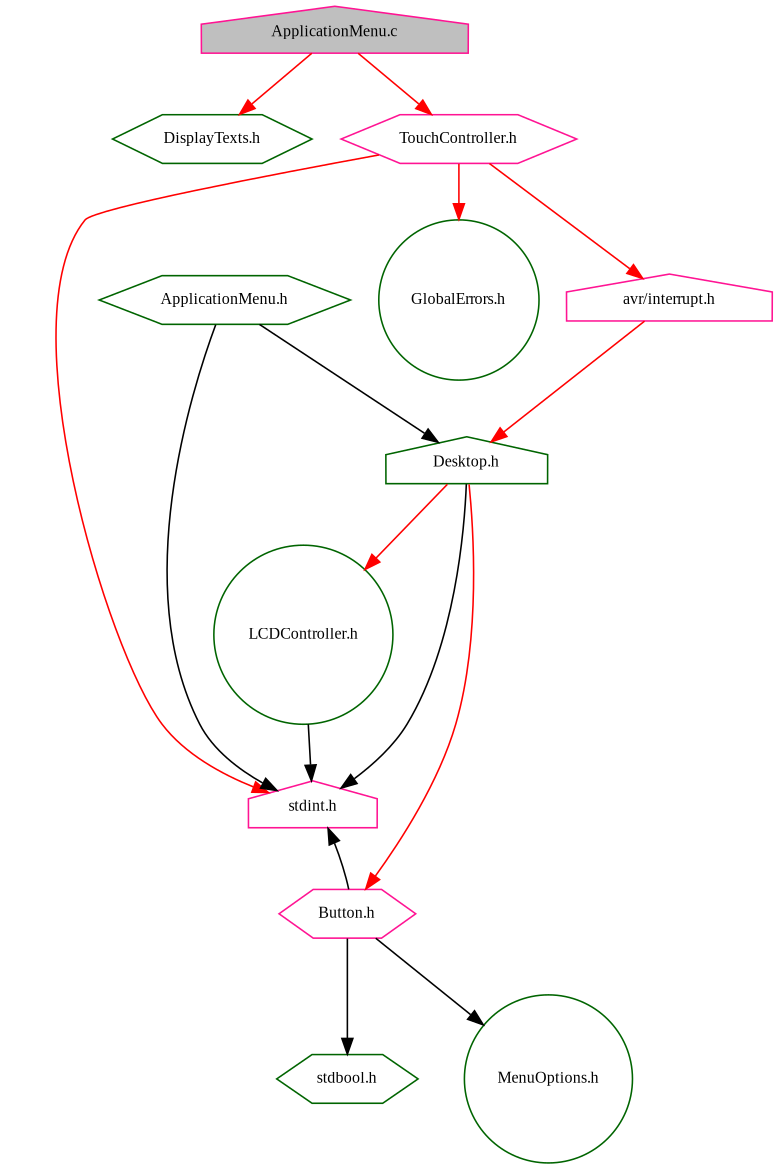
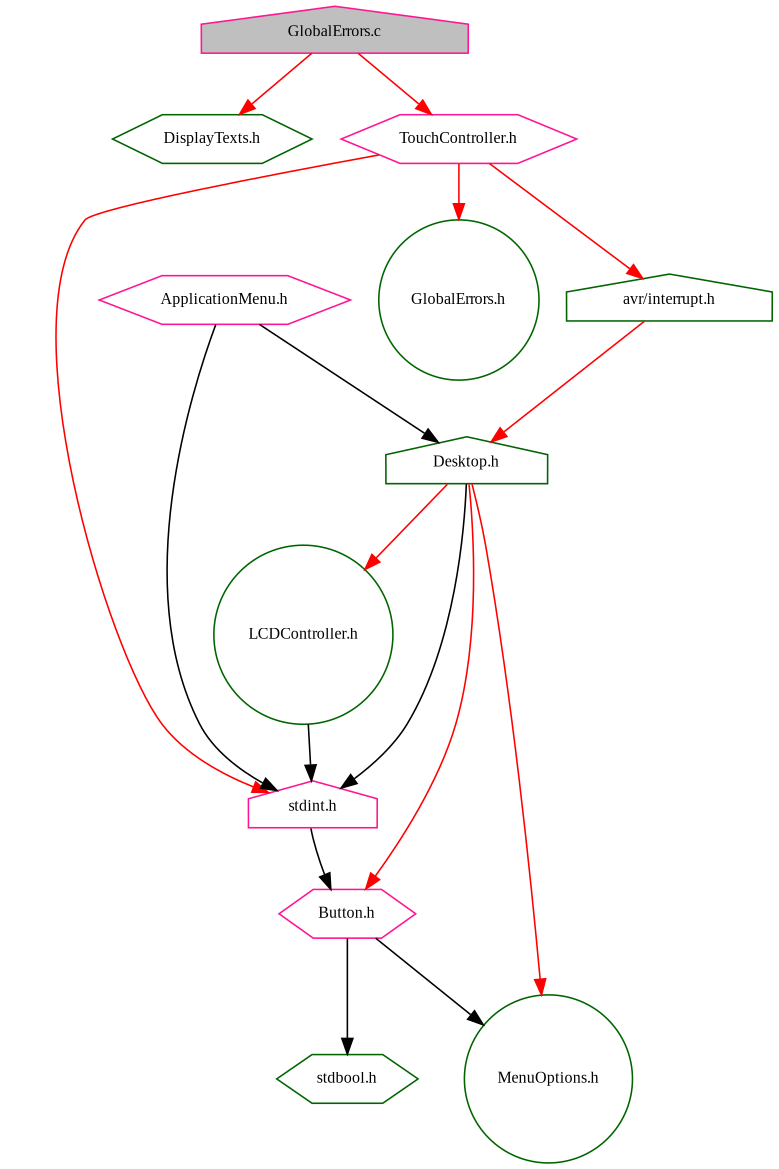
(335, 32) -> (335, 32)
(225, 300) -> (225, 300)
(669, 300) -> (669, 300)
none -> (513, 731)
(343, 866) -> (317, 852)
